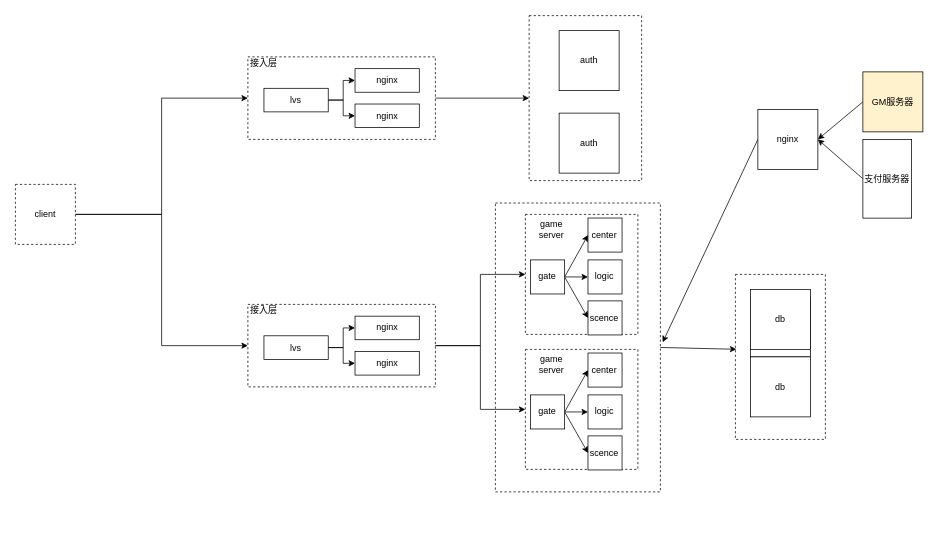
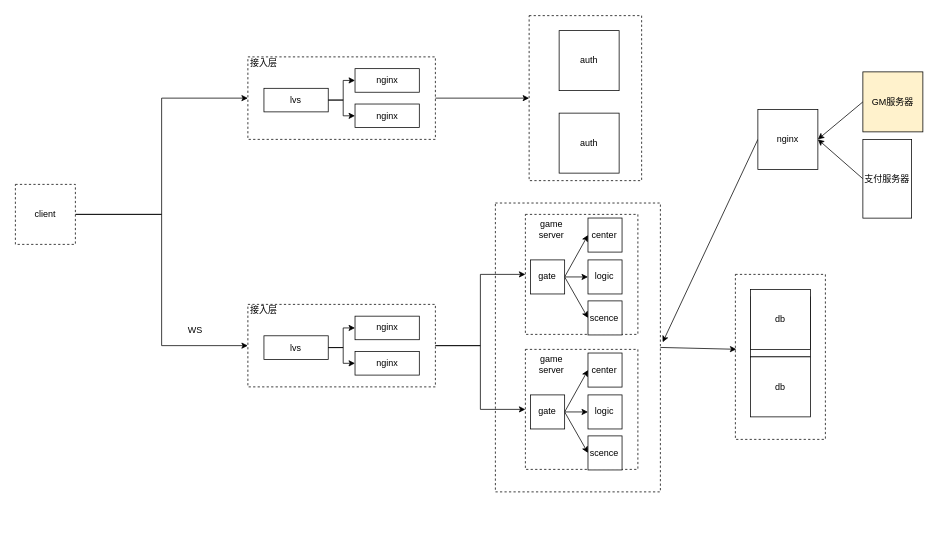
none -> (195, 330)
